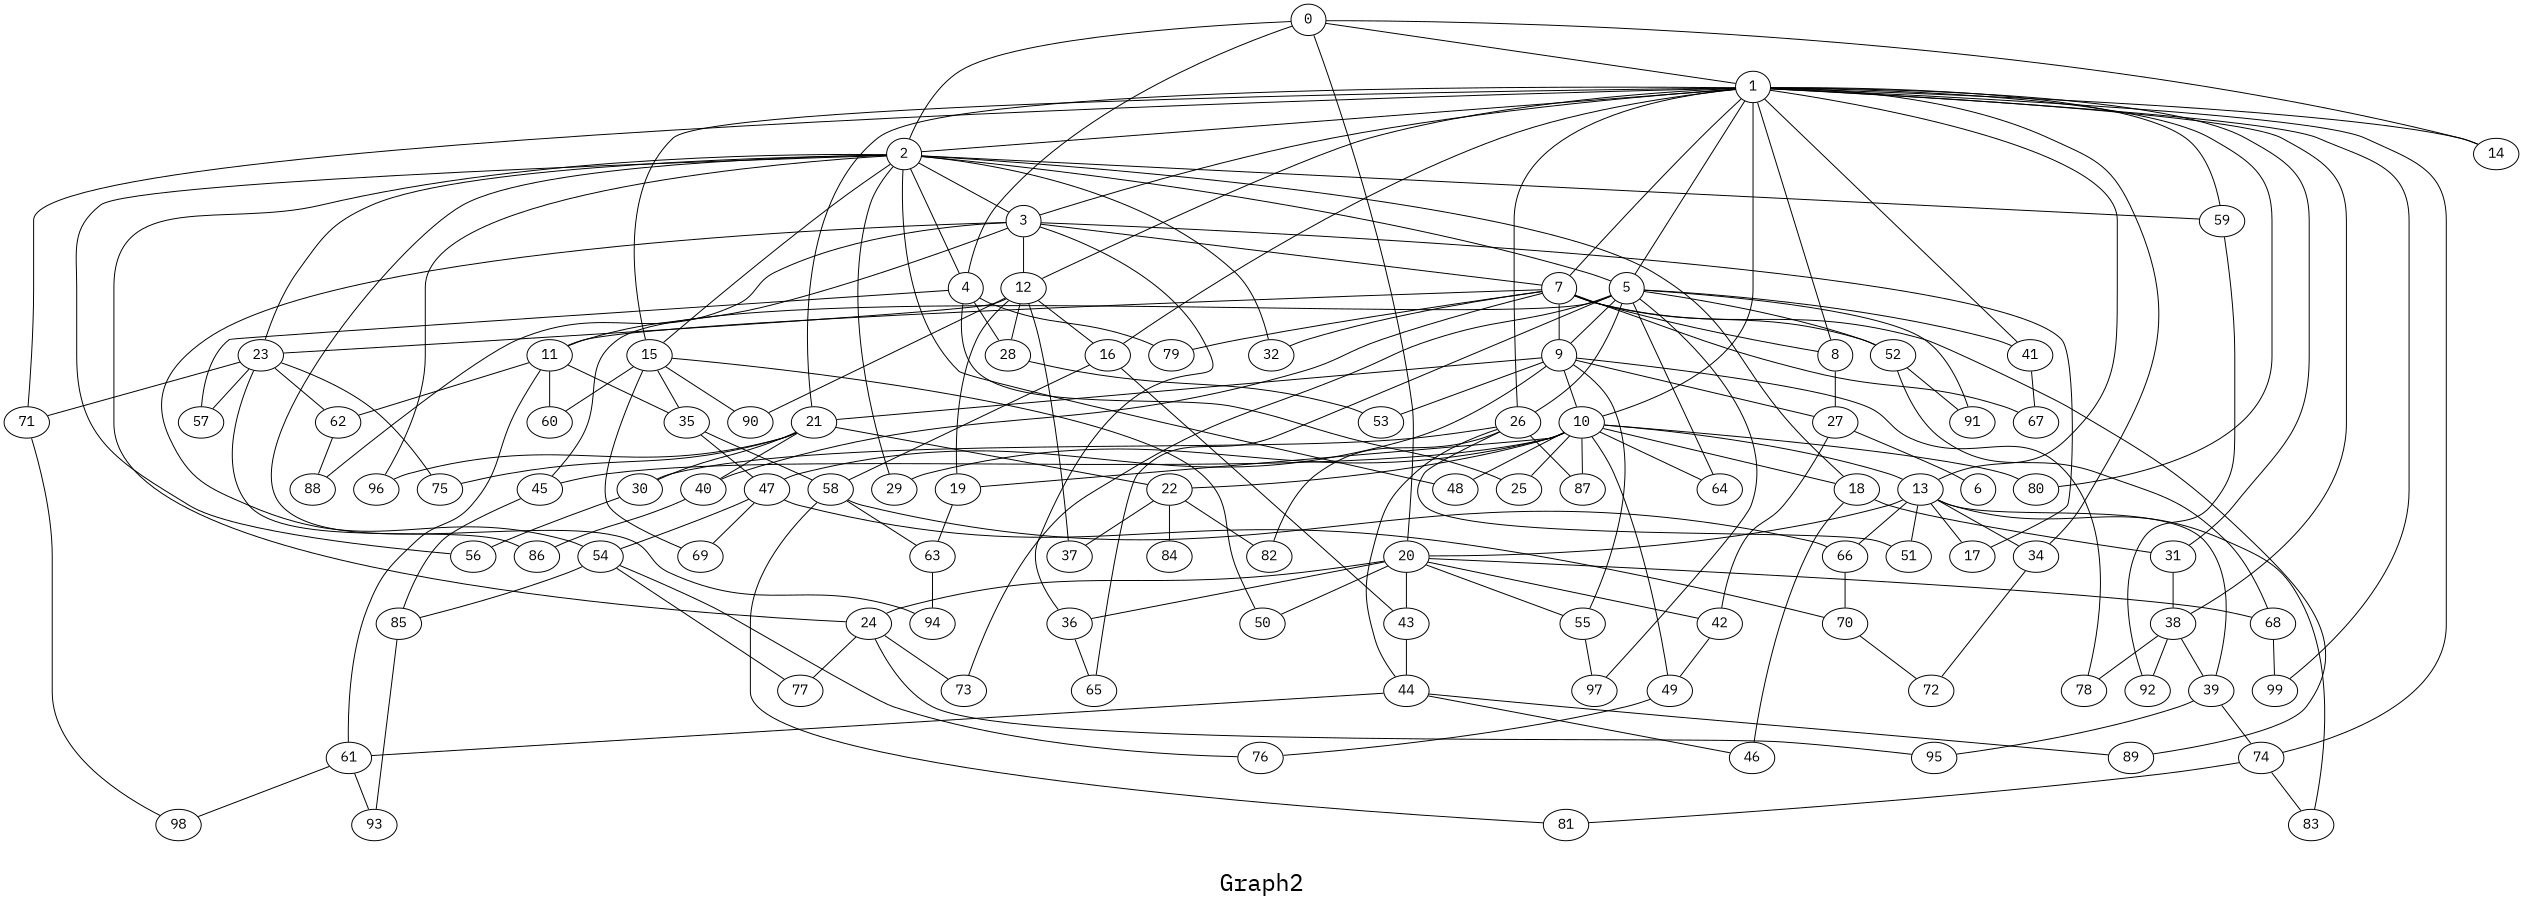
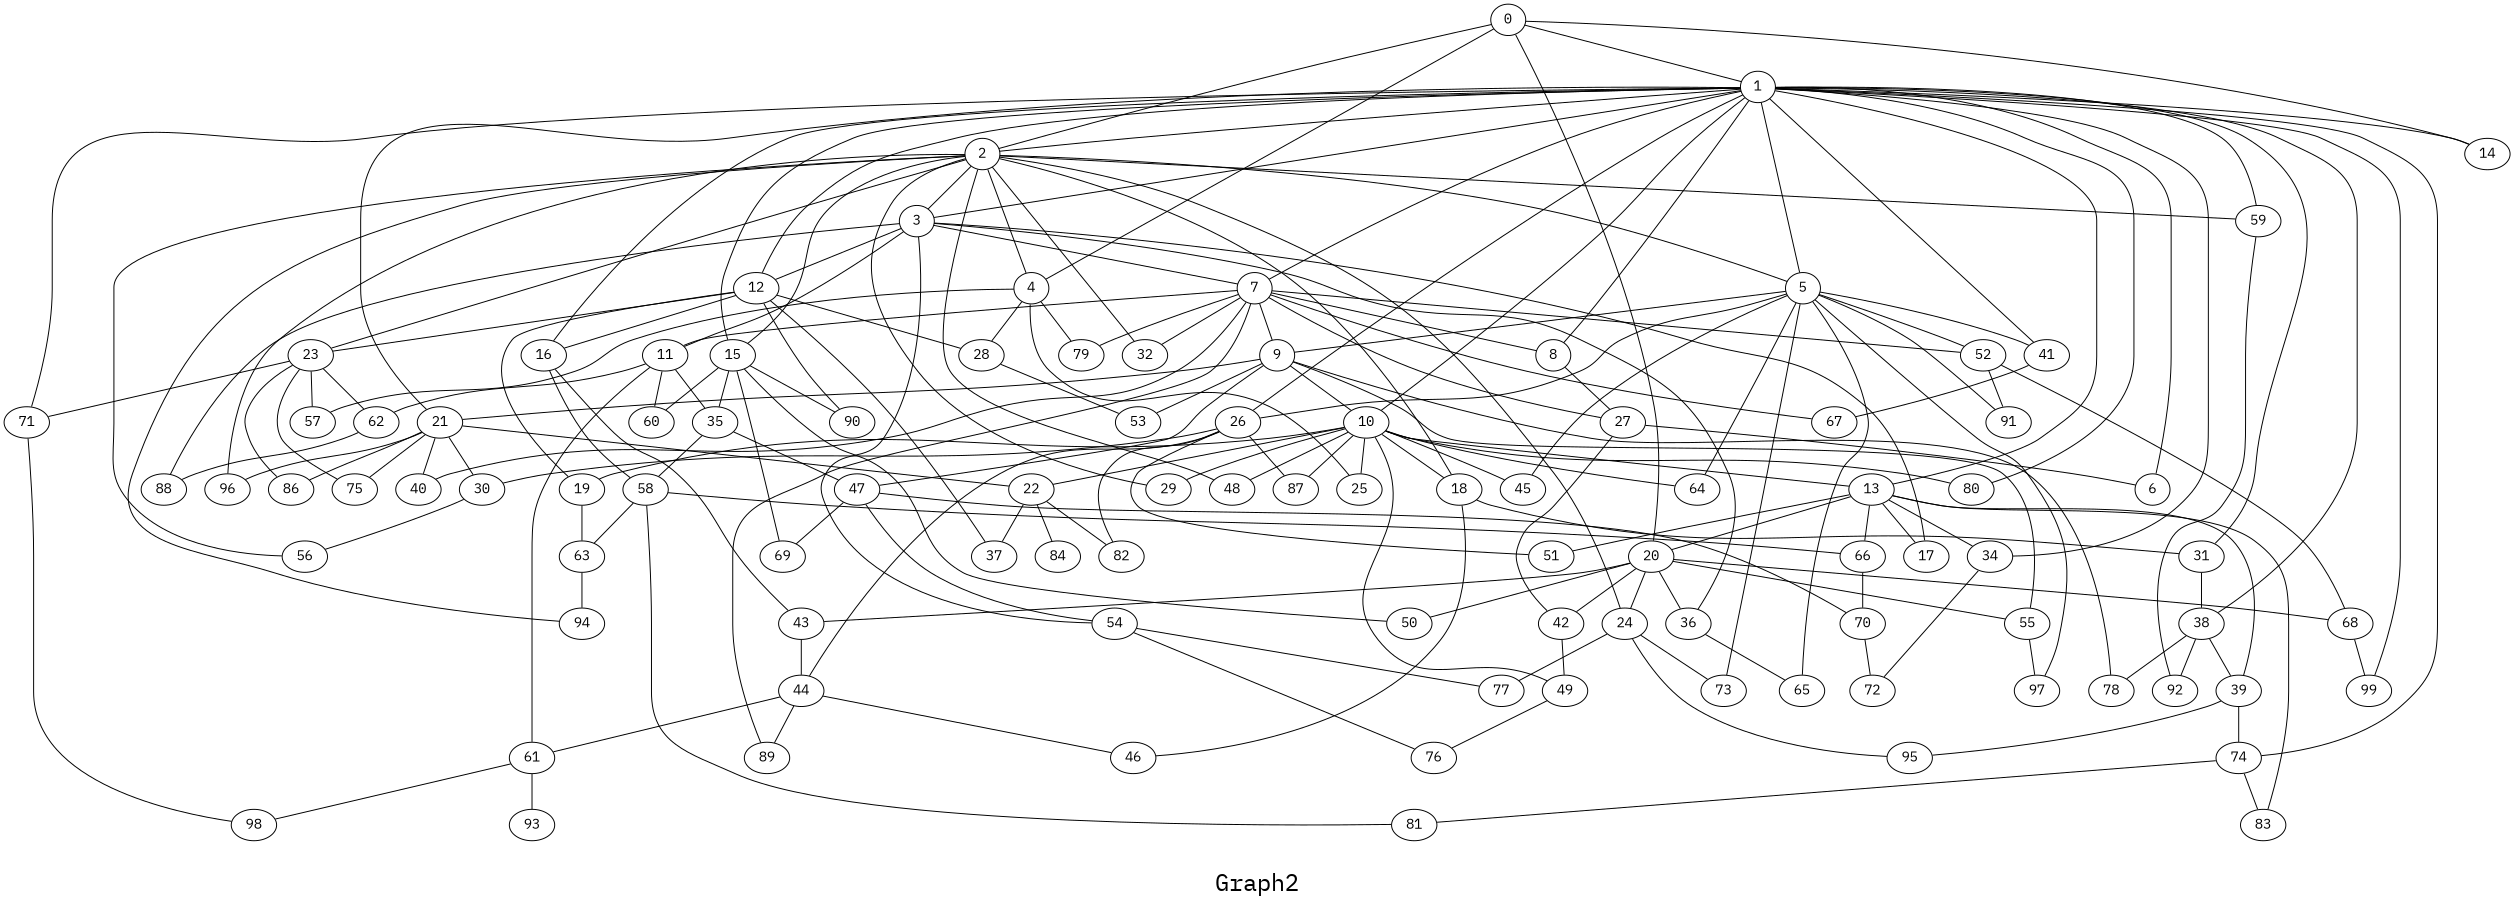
none -> (2115, 153)
(1695, 388) -> (1420, 371)
(617, 524) -> (363, 457)
(399, 624) -> none
